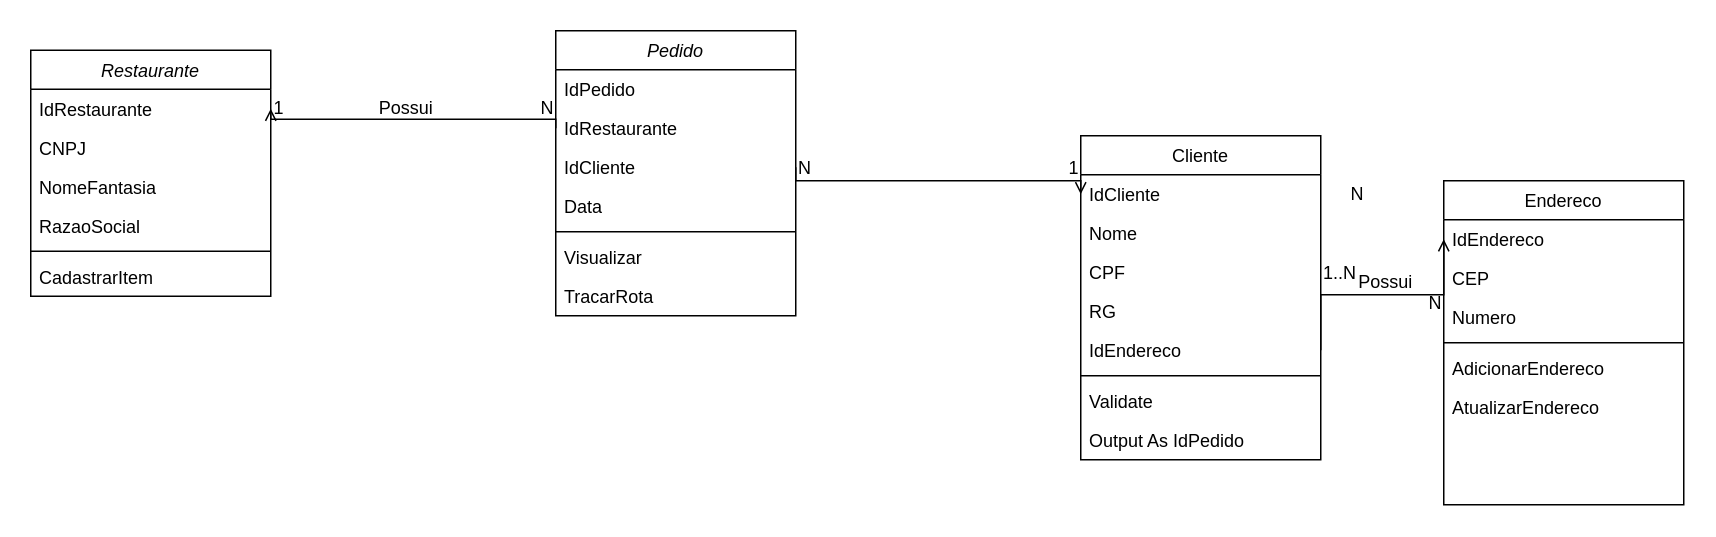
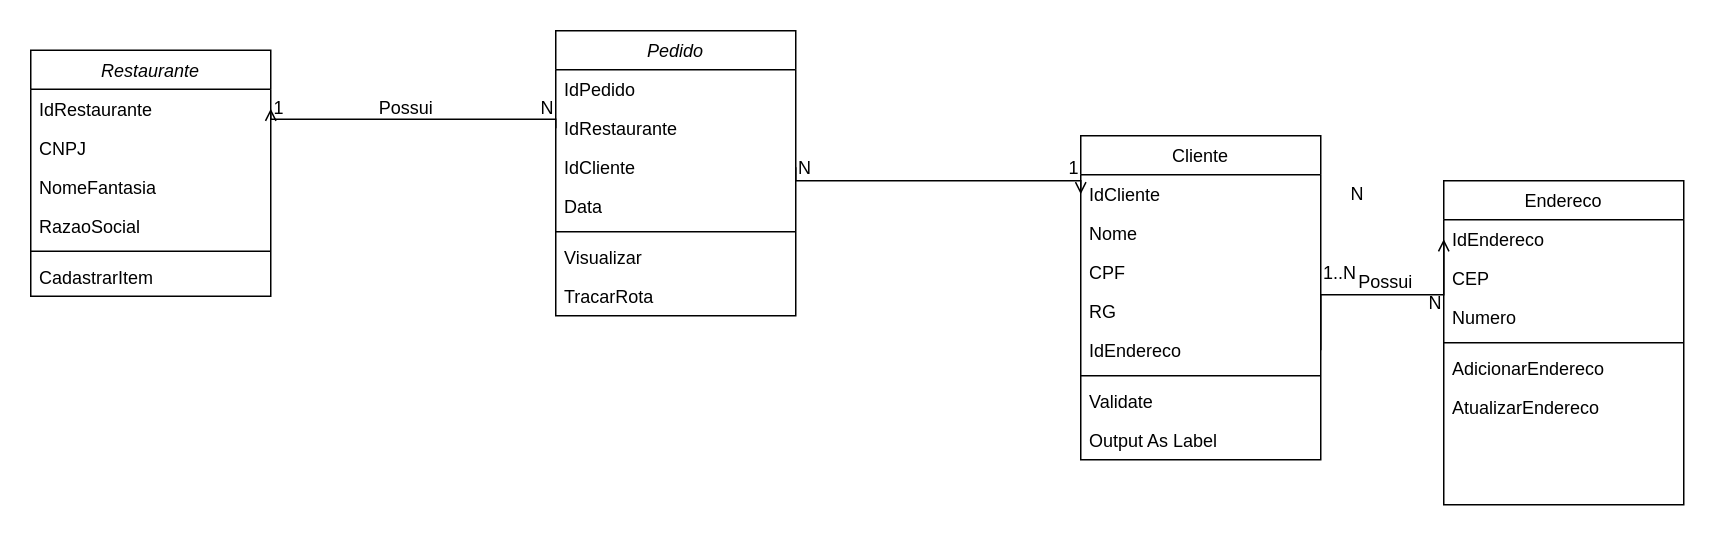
(1173, 441) -> (1158, 441)
